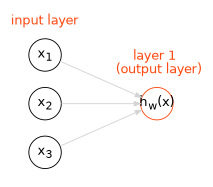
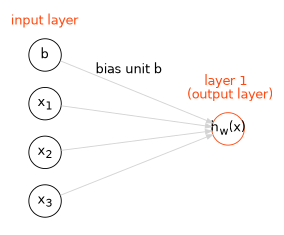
none -> (45, 55)
